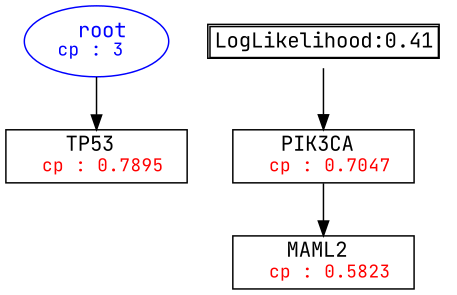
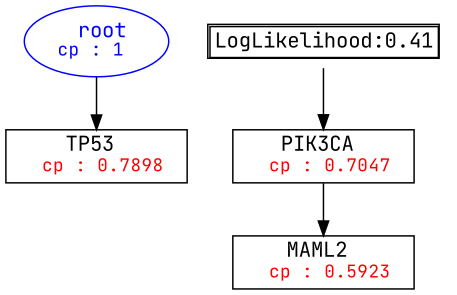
(97, 50) -> (97, 50)
(103, 166) -> (103, 166)
(330, 272) -> (330, 272)
